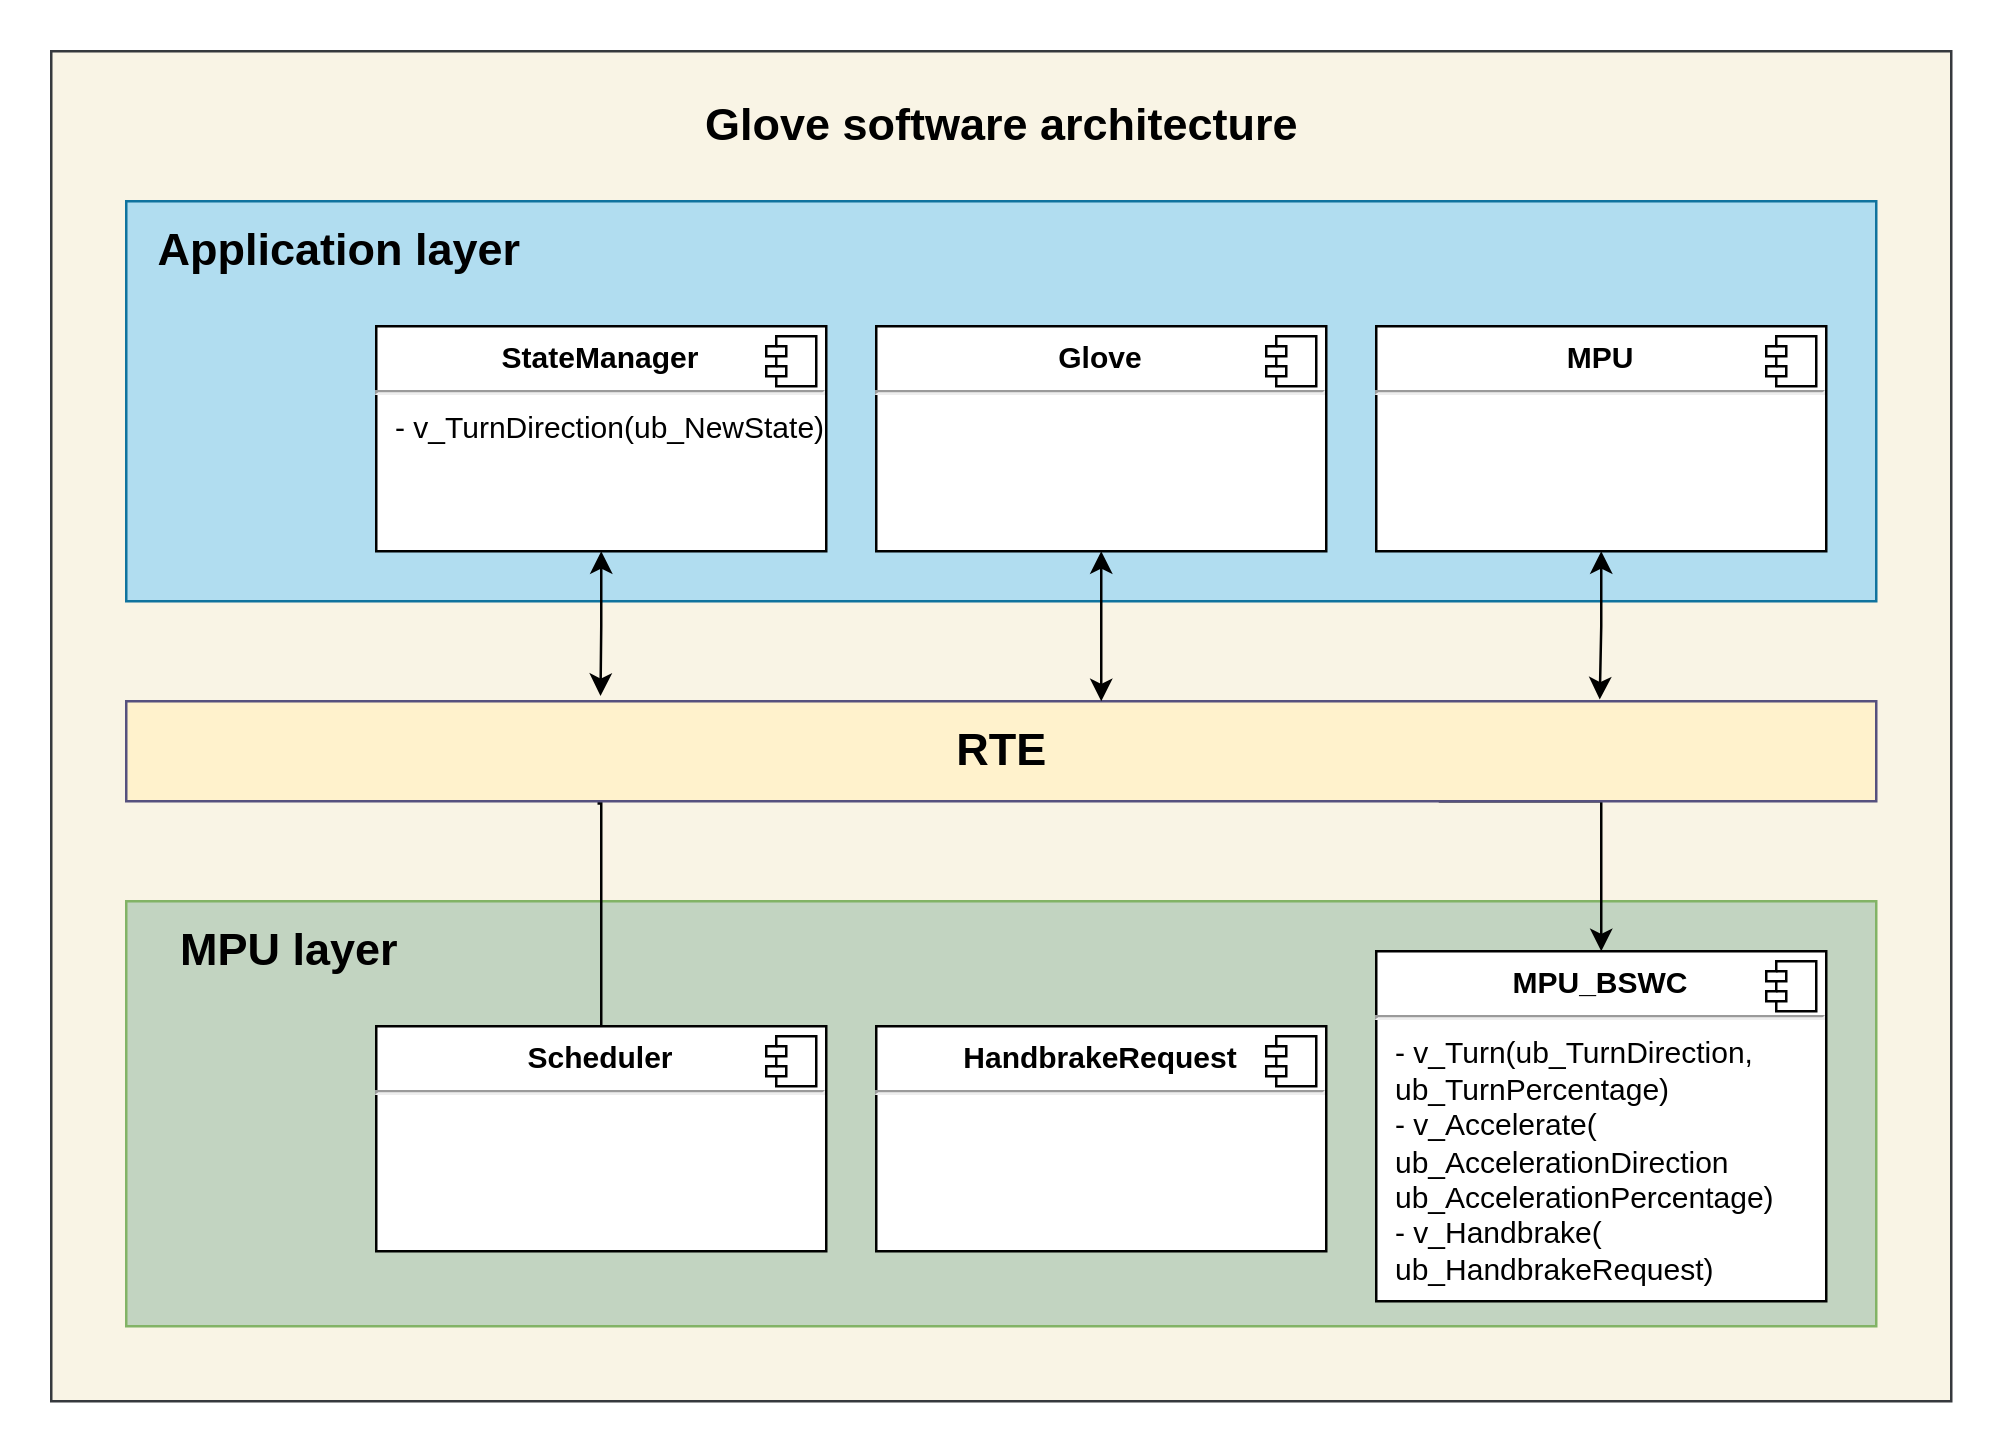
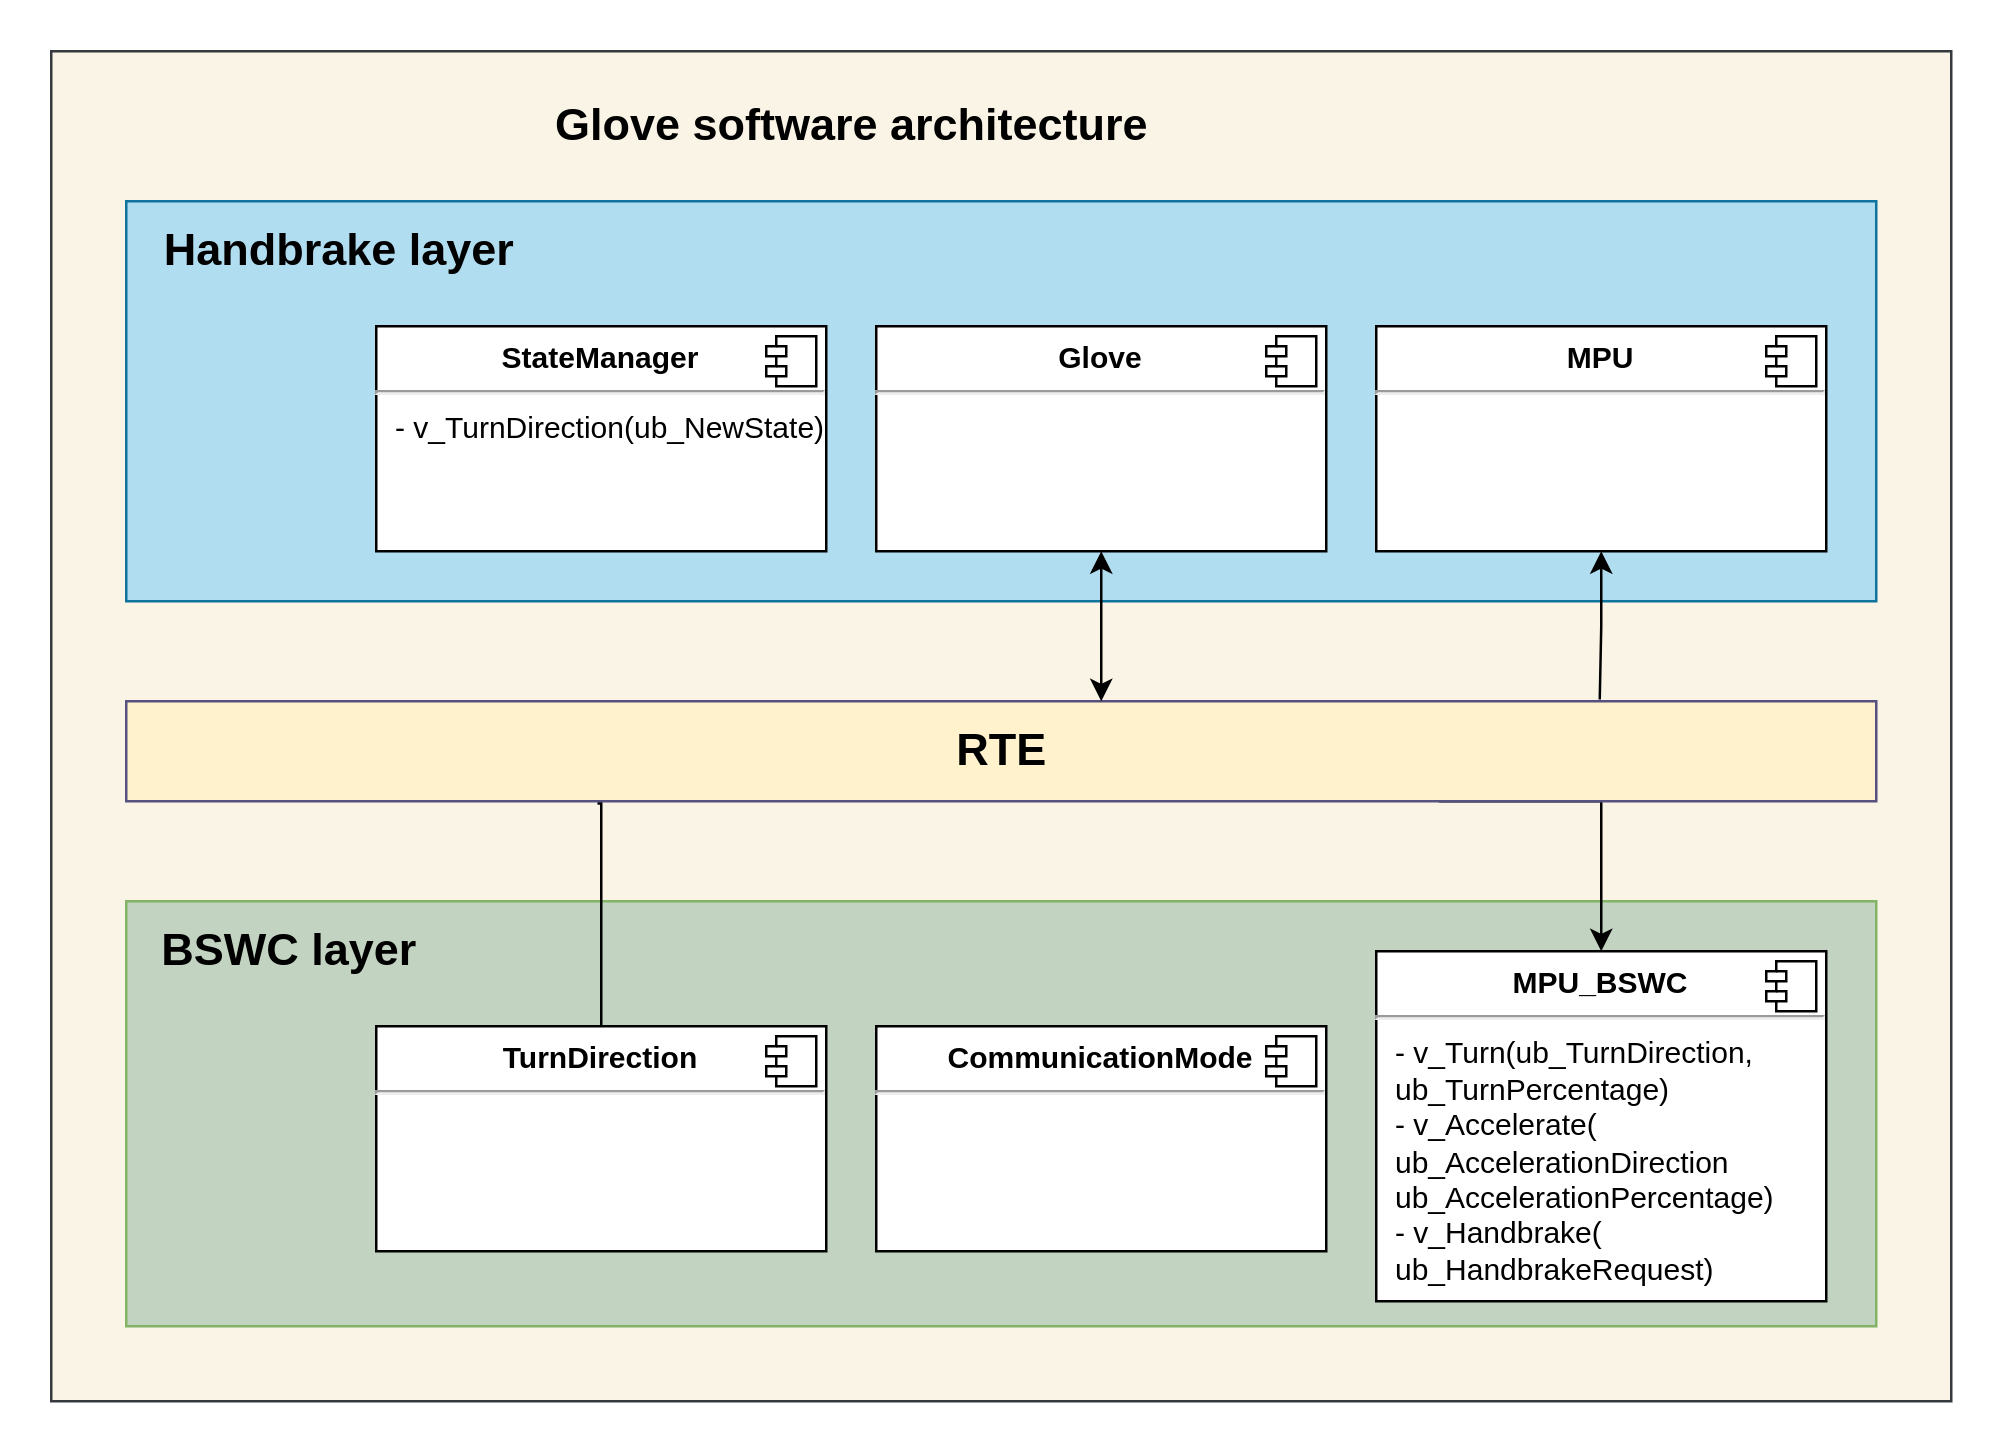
(1001, 126) -> (851, 126)
(340, 251) -> (340, 251)
(601, 623) -> none
(1600, 681) -> (1600, 690)
(290, 951) -> (290, 951)
(448, 1026) -> (478, 1026)
(1011, 1026) -> (1011, 1026)
